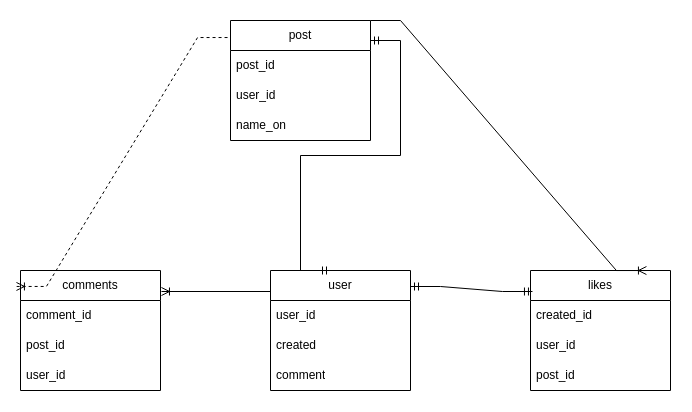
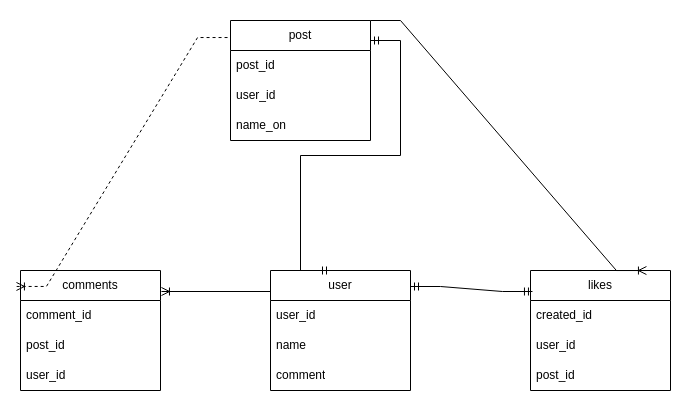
(300, 346) -> (290, 346)
